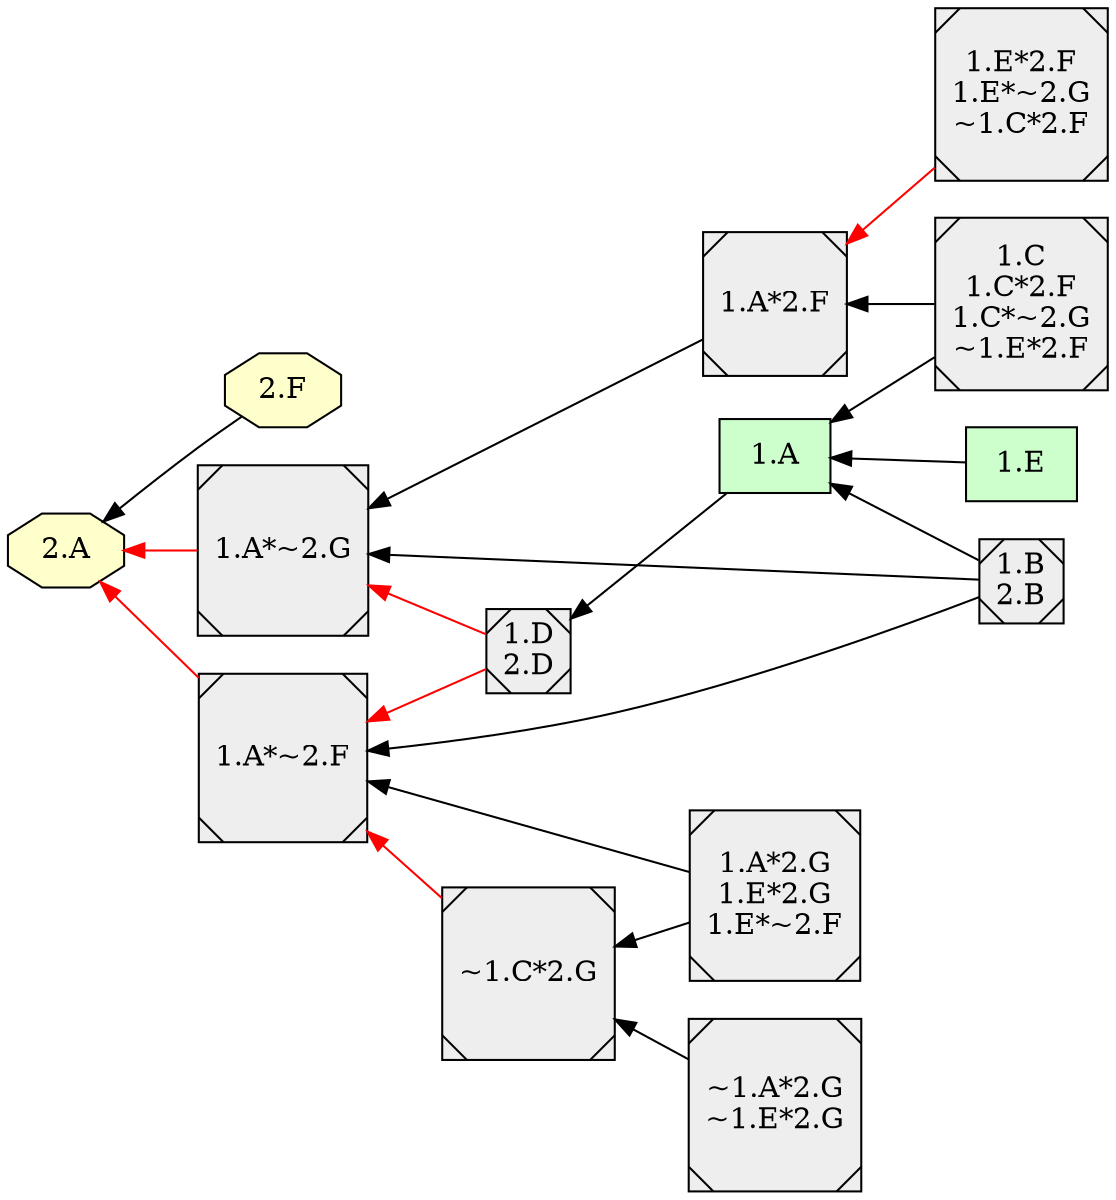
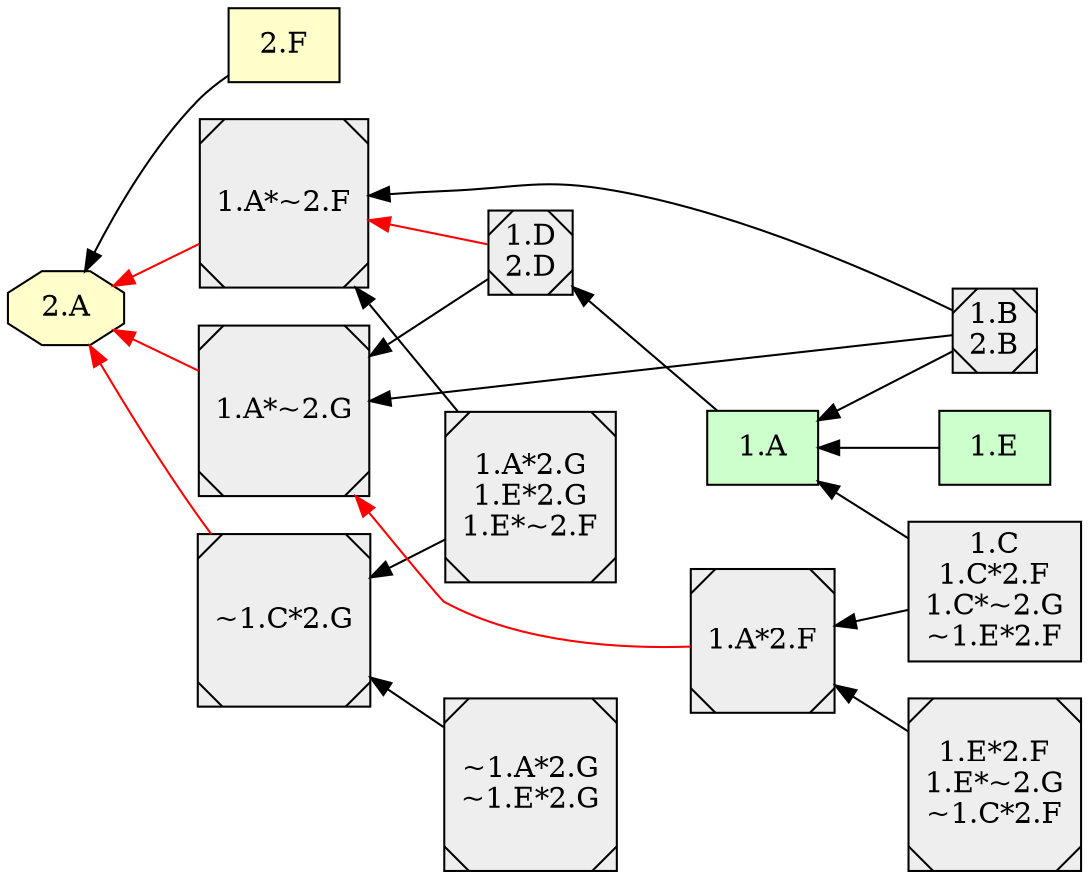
(899, 199) -> (881, 714)
(1021, 304) -> (995, 592)
(283, 390) -> (284, 45)
(545, 419) -> (507, 627)
(437, 614) -> (438, 312)
(412, 872) -> (154, 450)
